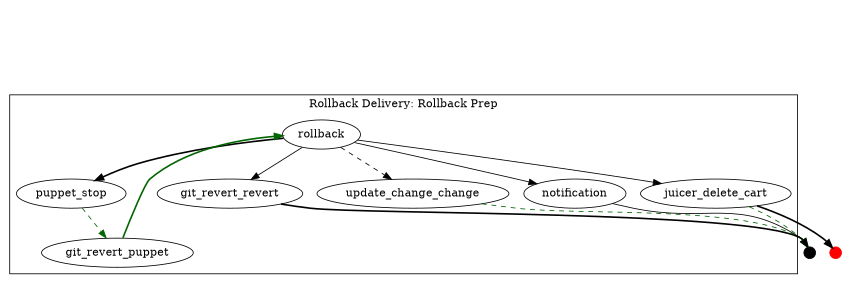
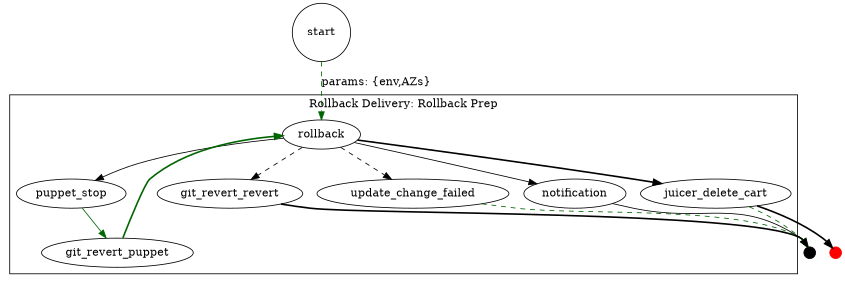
none -> (321, 32)
(183, 153) -> (183, 153)
(505, 160) -> (505, 160)
(280, 161) -> (280, 161)
(413, 194) -> (413, 194)
(92, 220) -> (92, 220)
